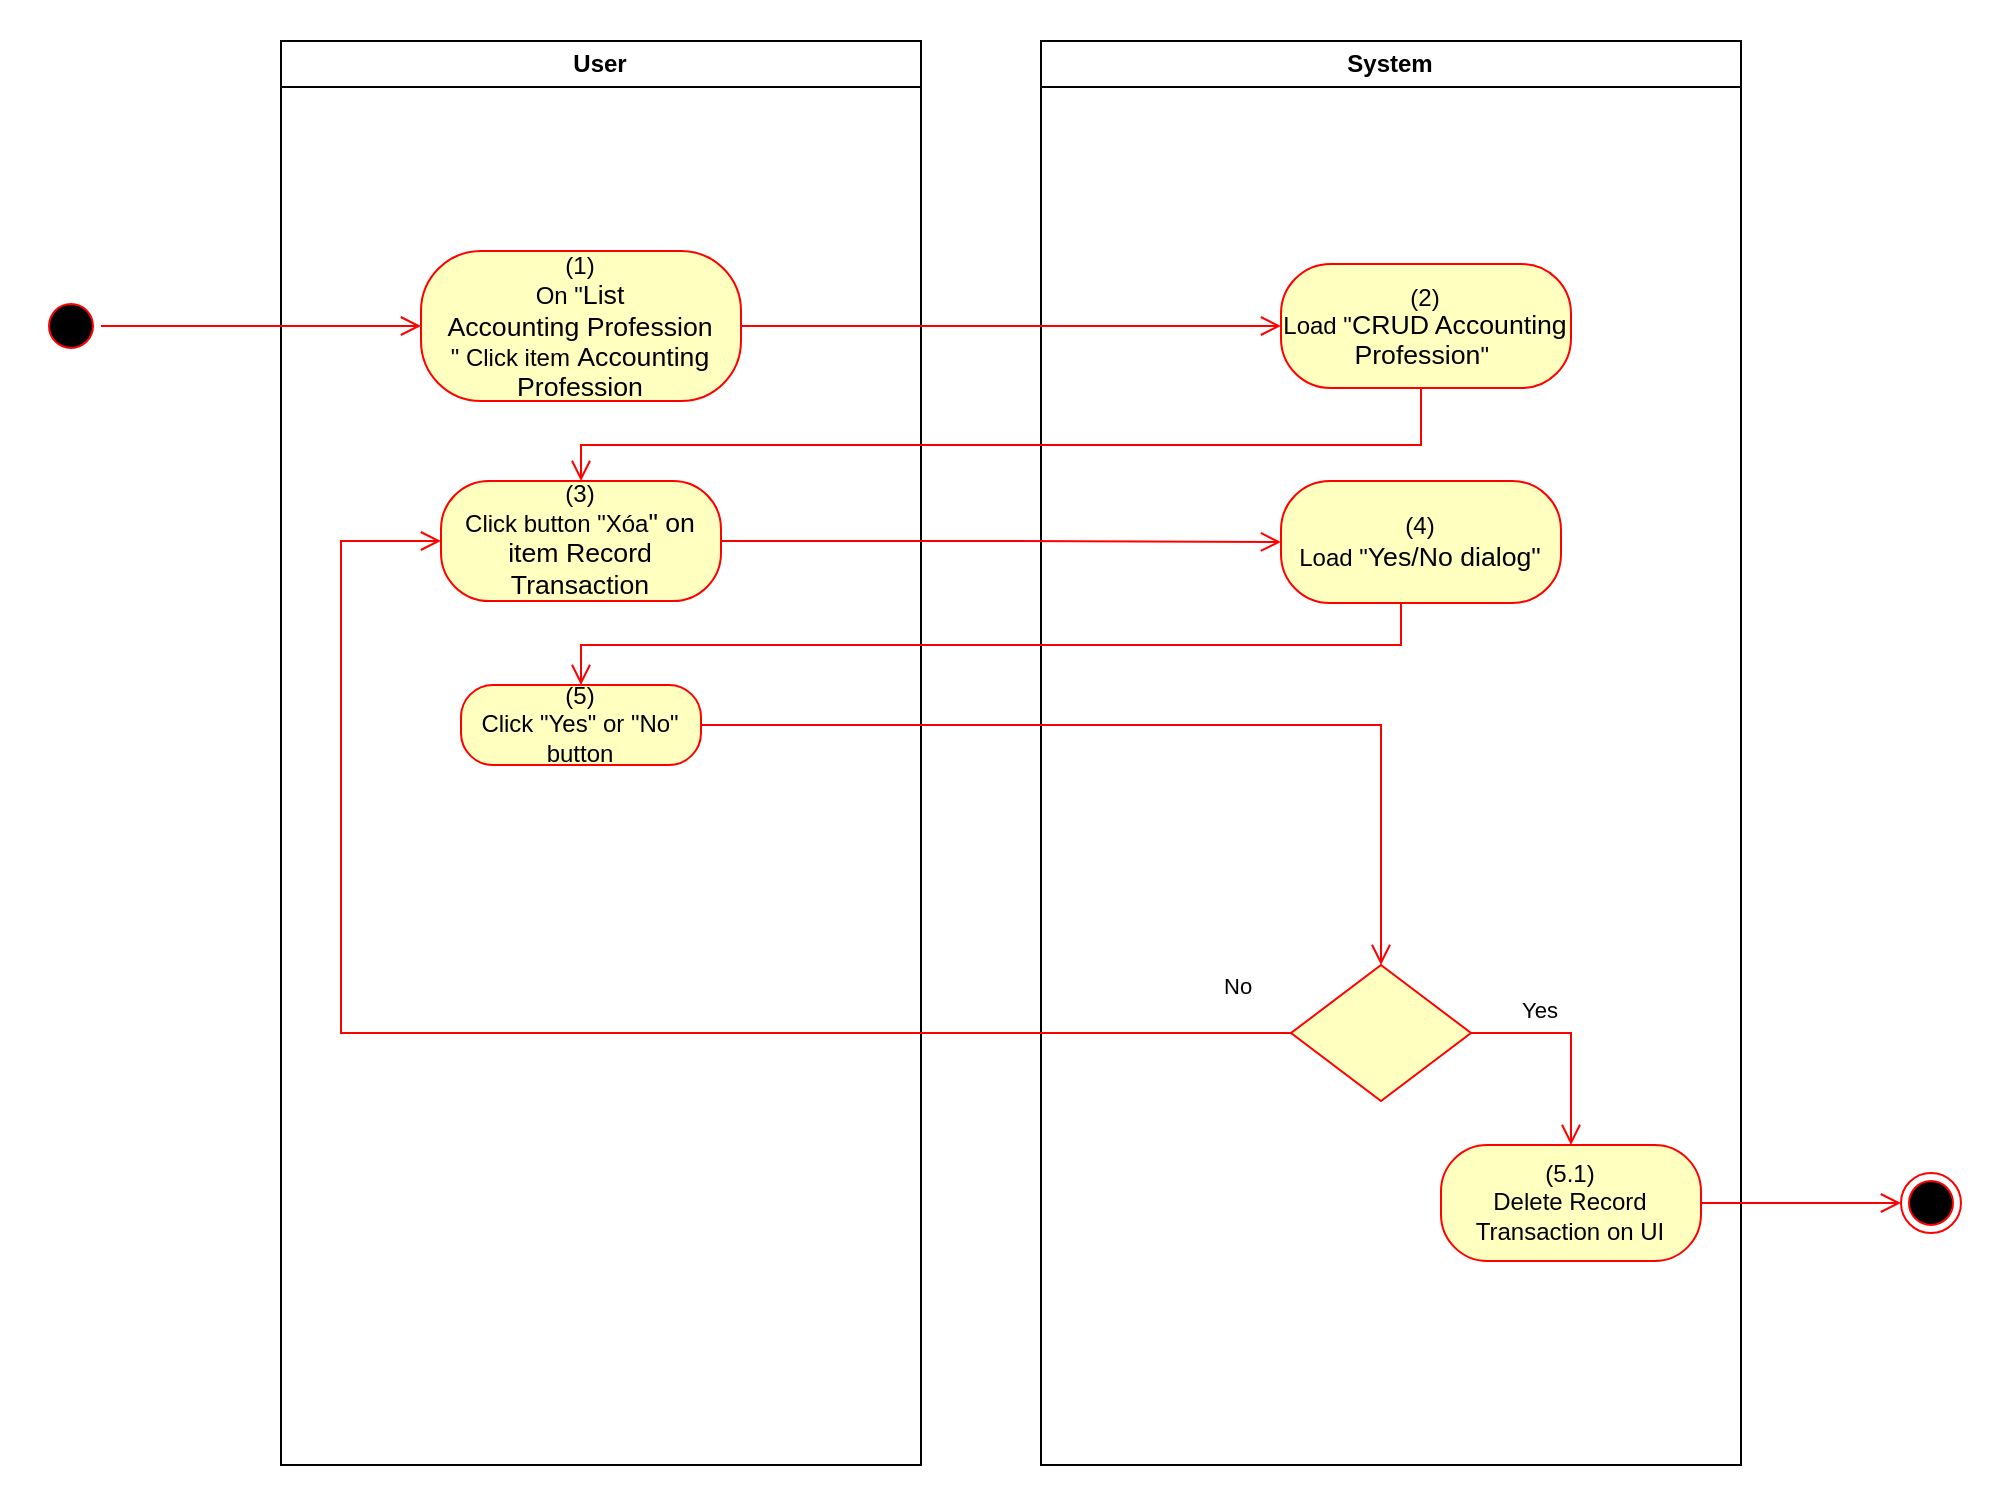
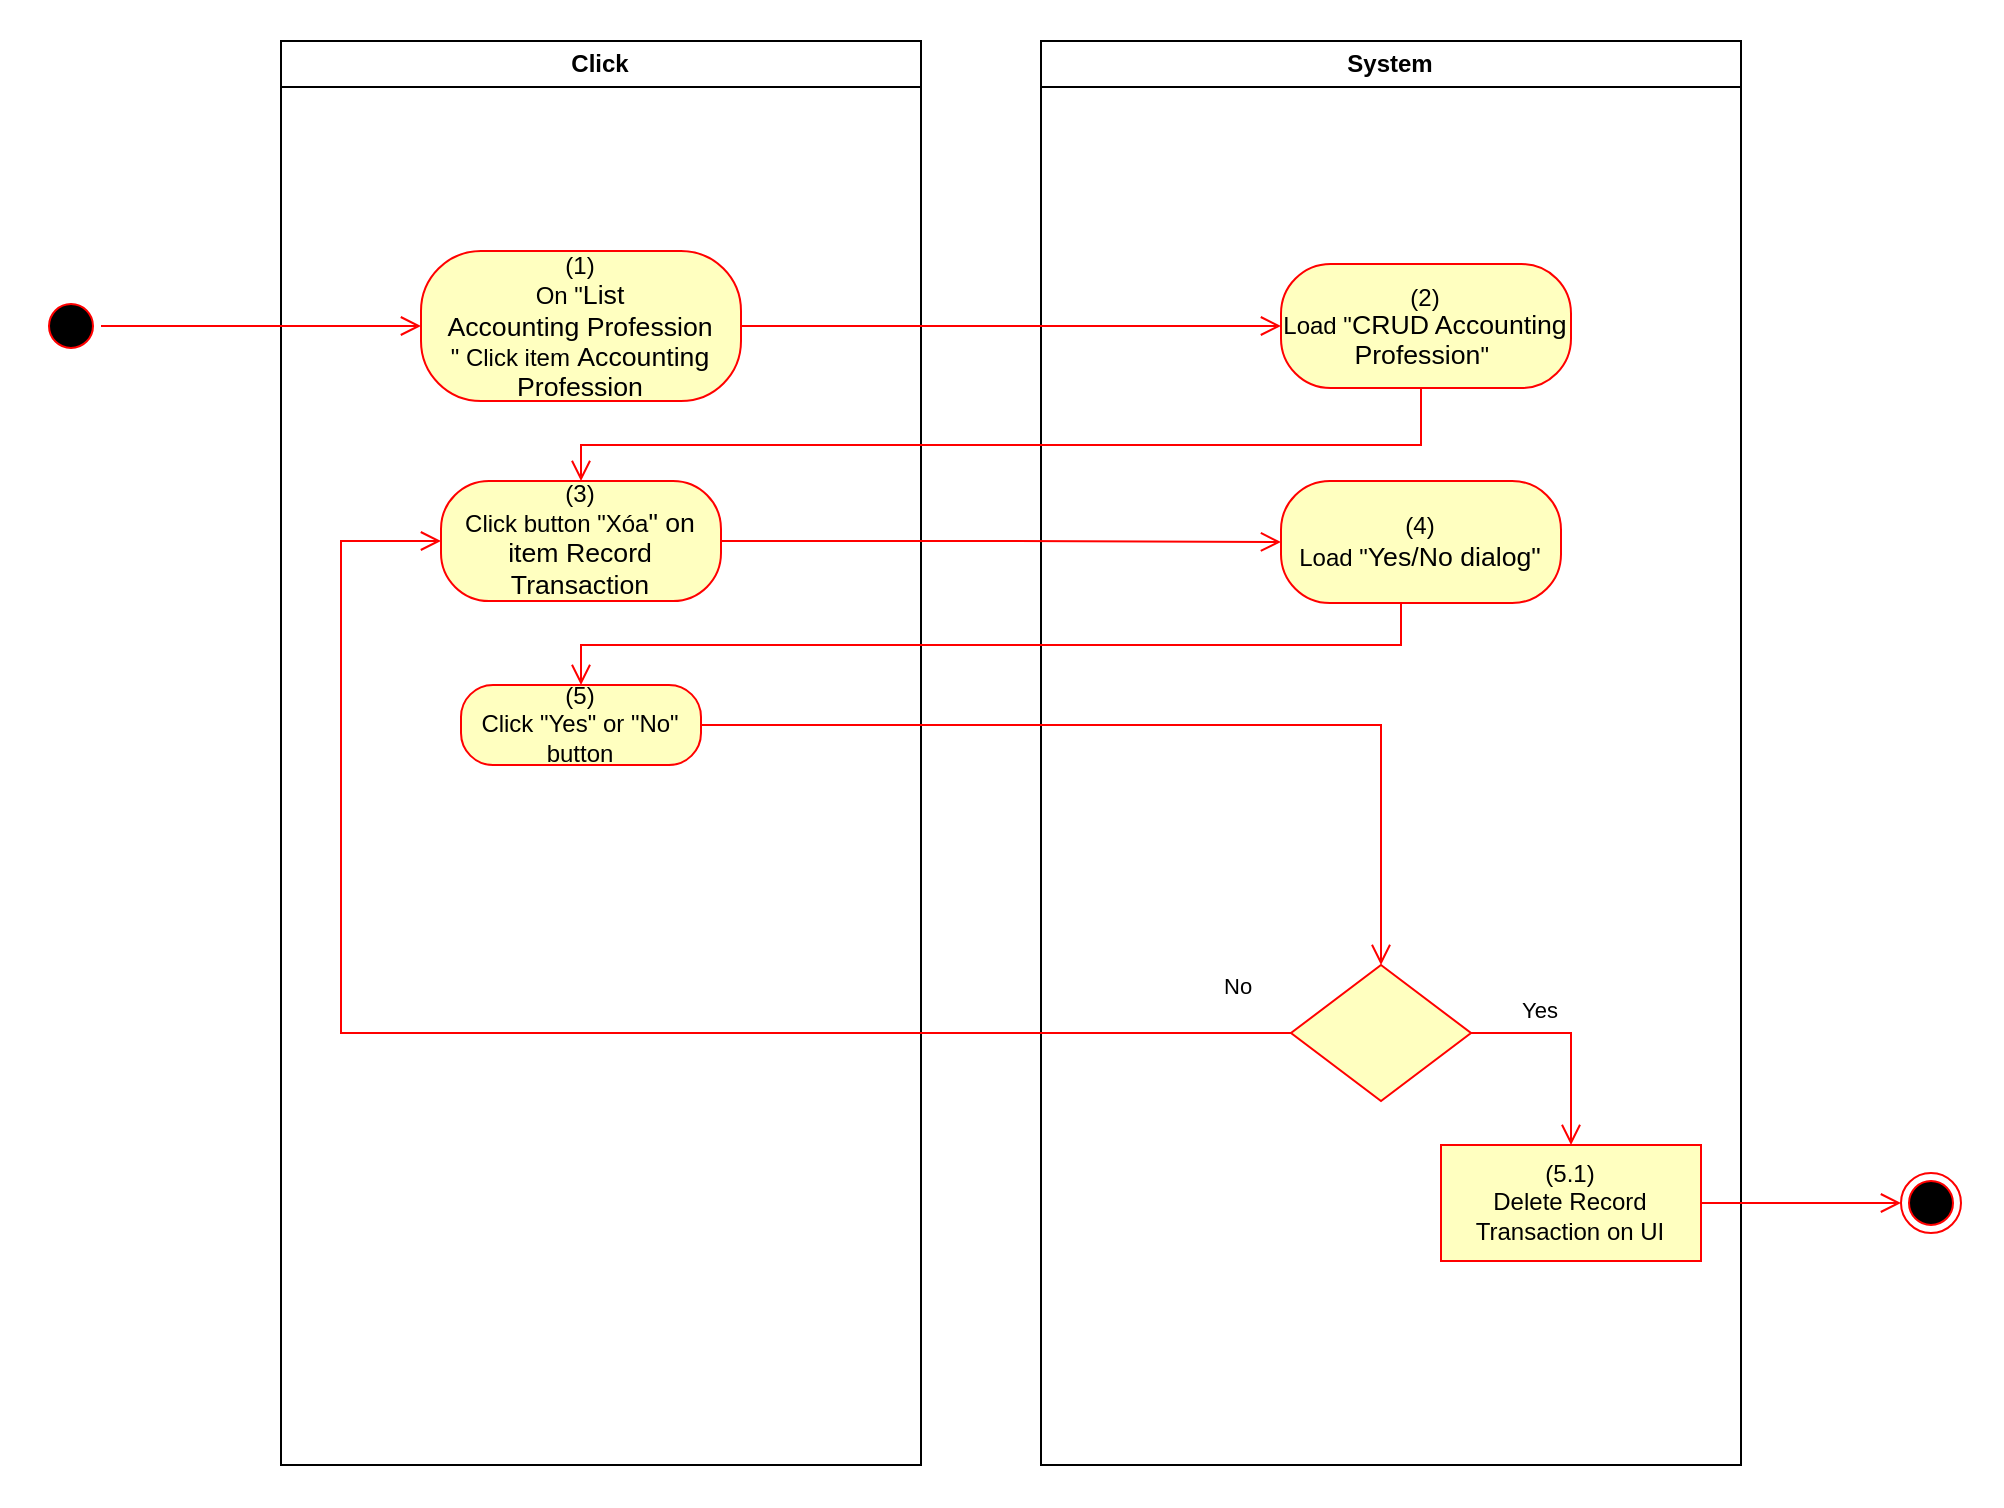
(601, 65) -> (601, 65)
(1571, 1203) -> (1571, 1203)
